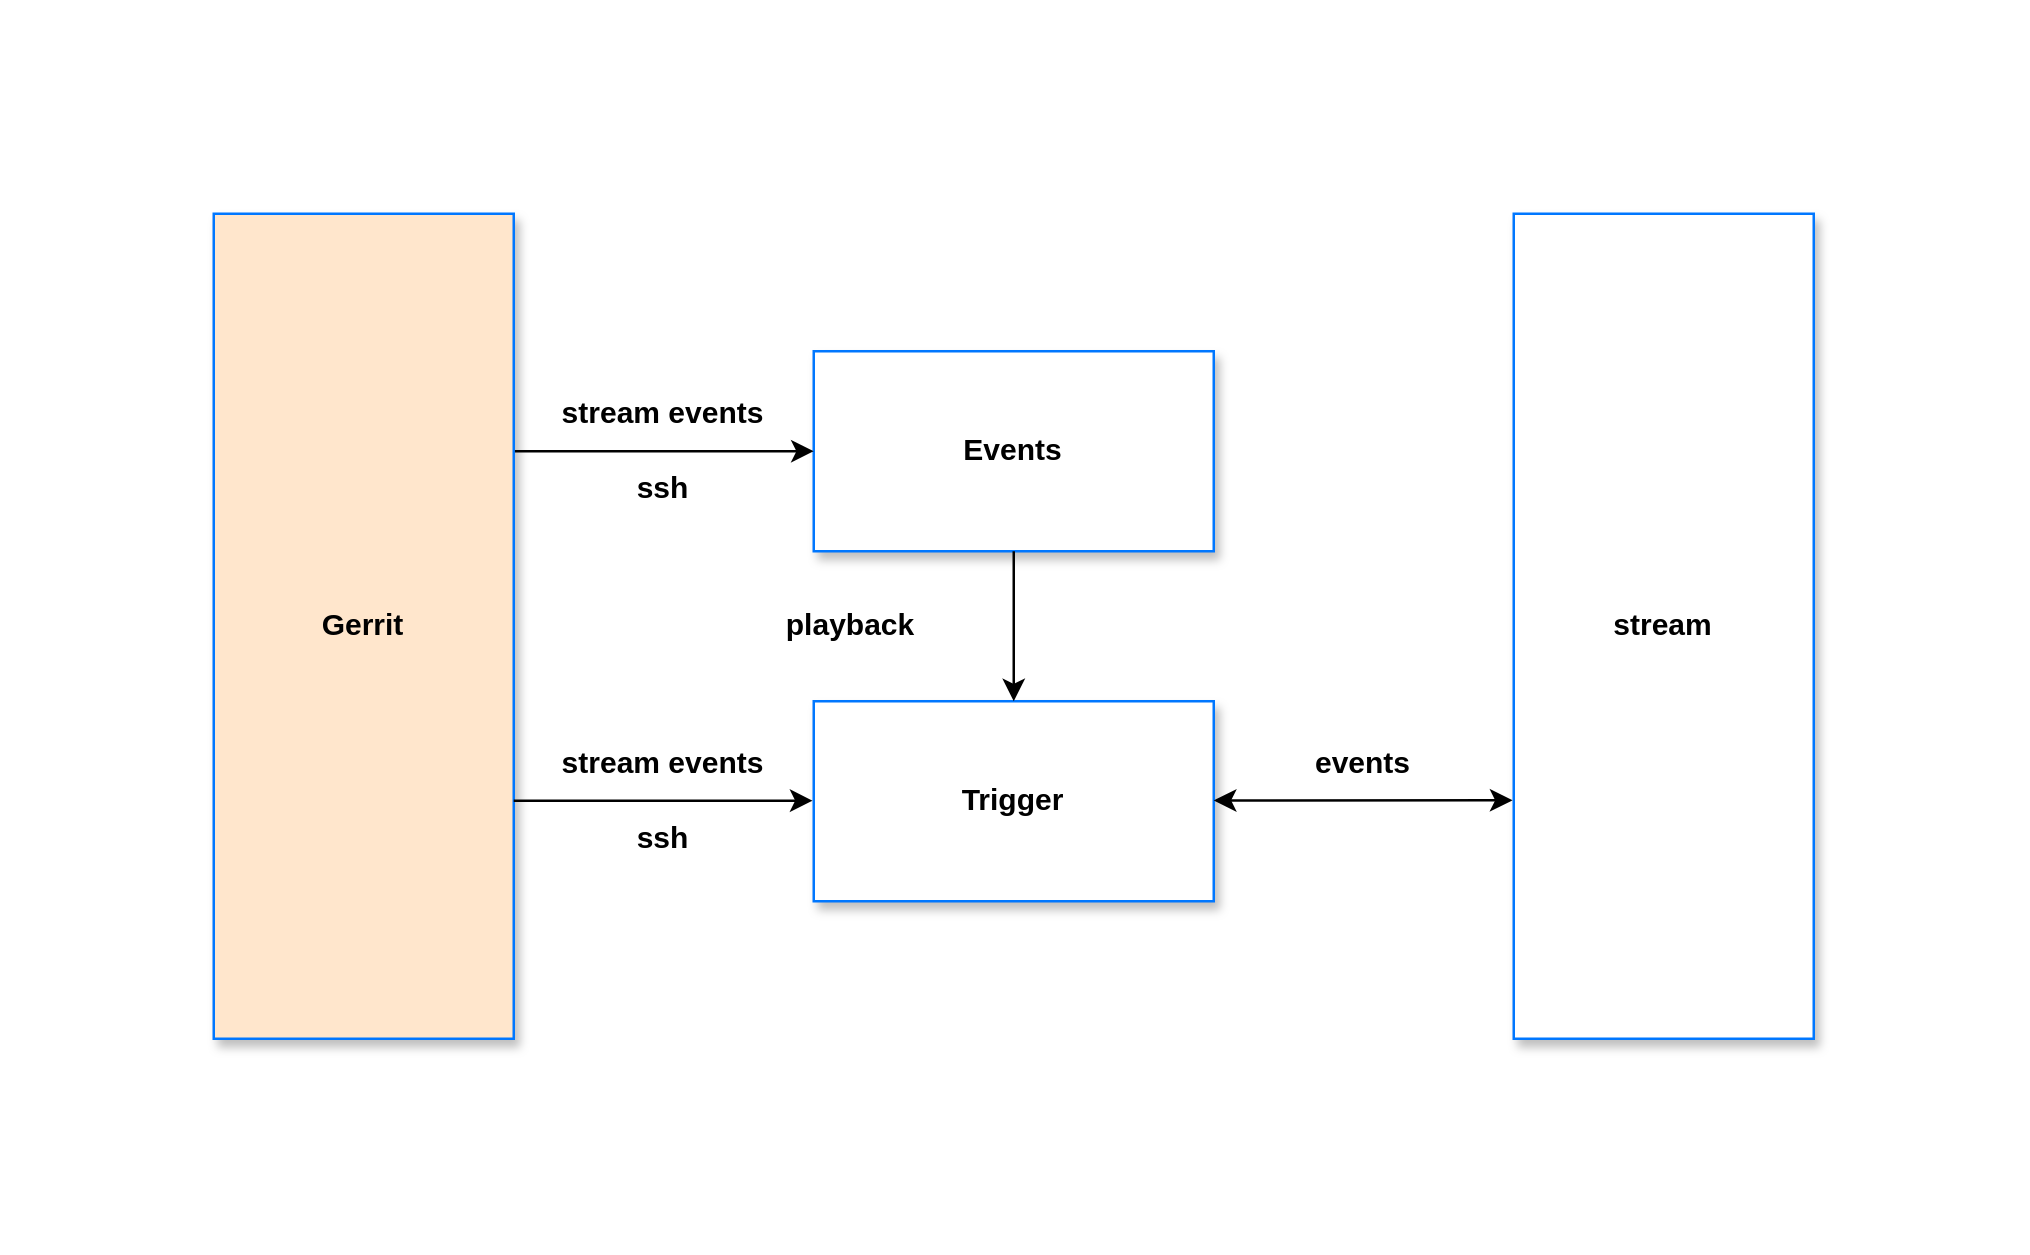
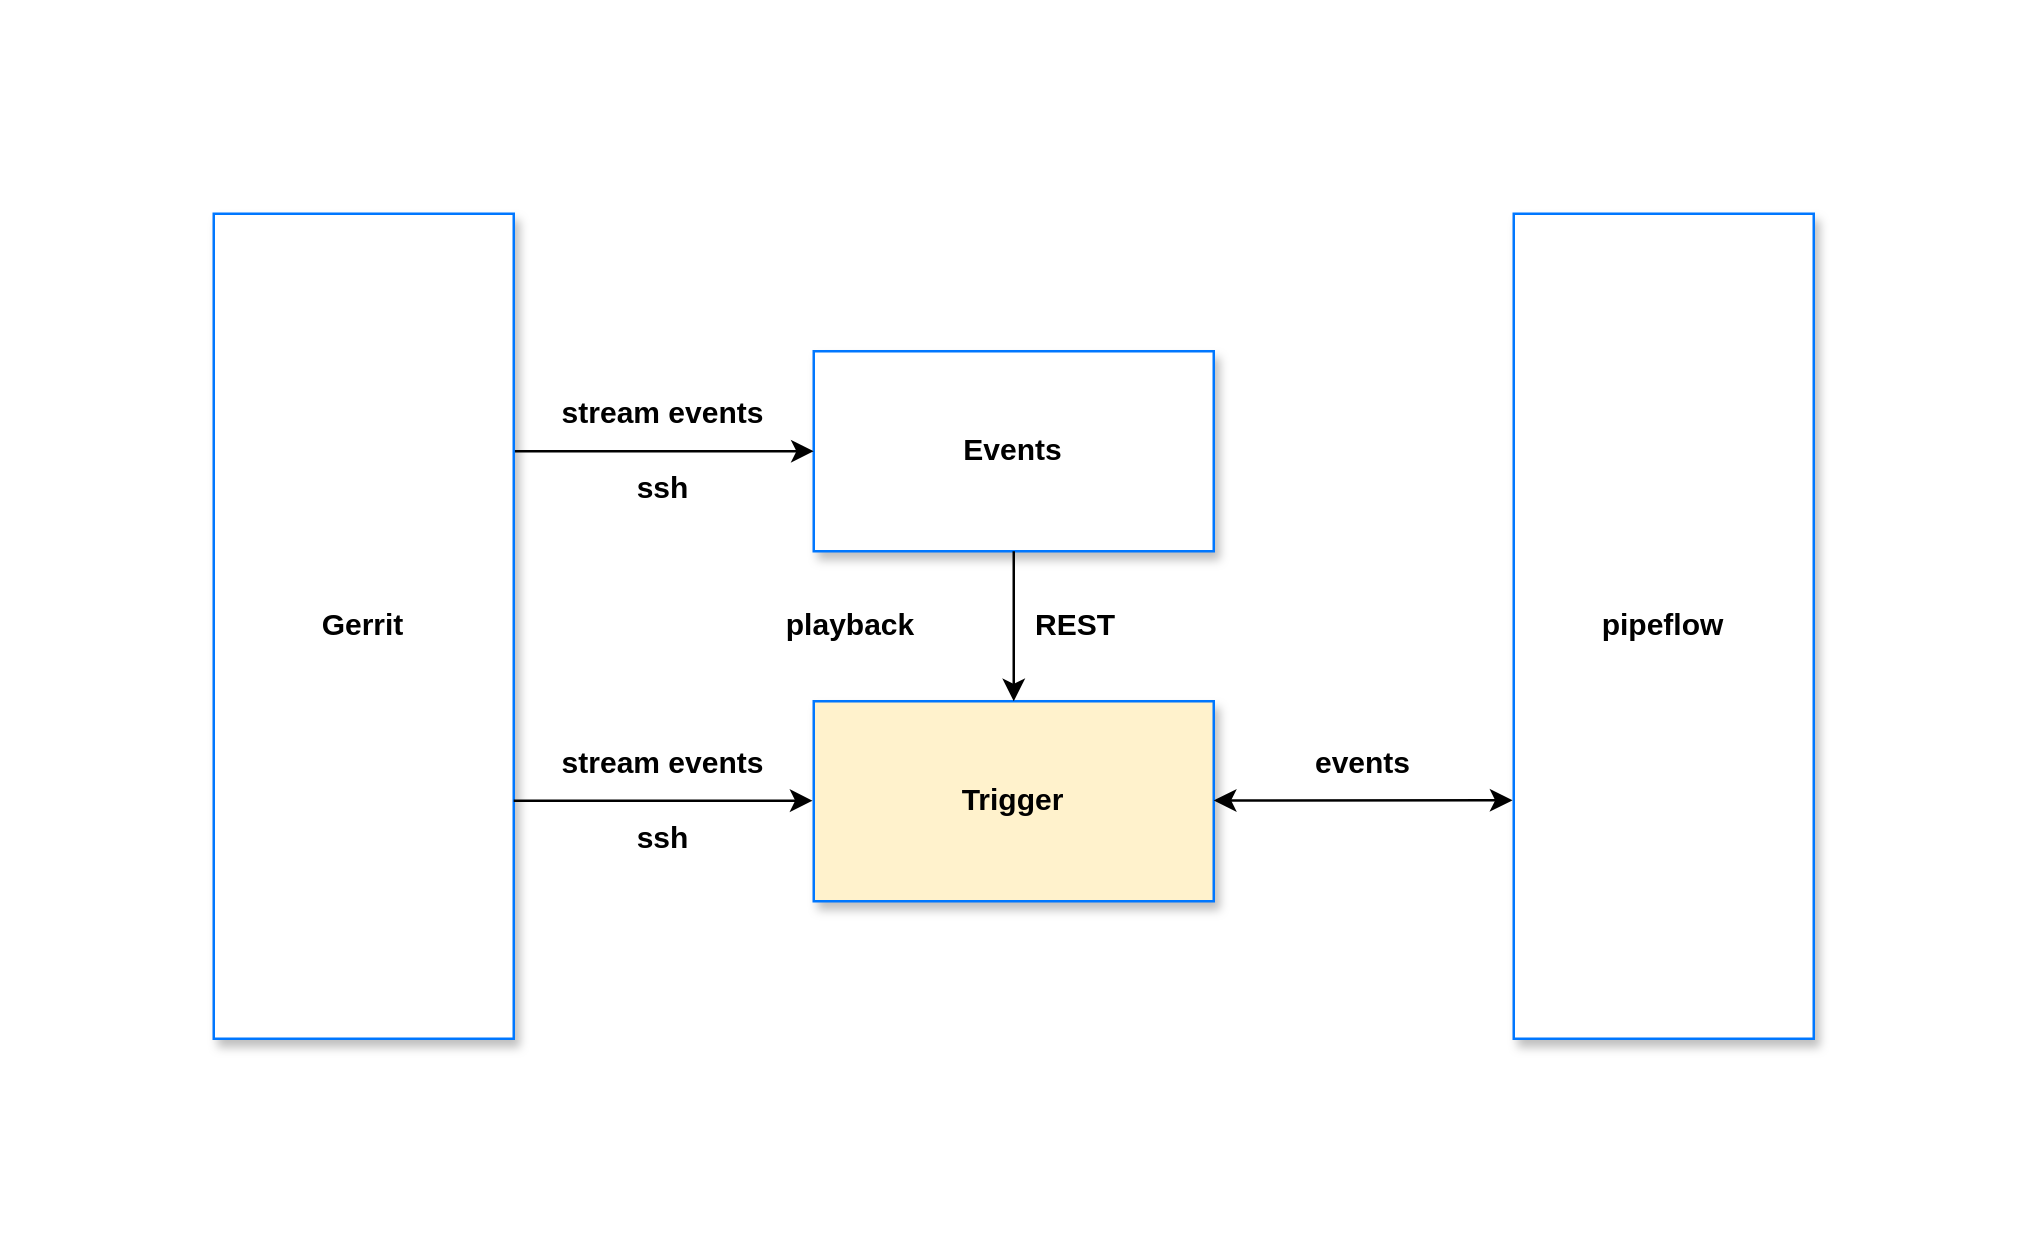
(364, 626) -> (364, 626)
none -> (1076, 626)
(1664, 626) -> (1664, 626)
(1014, 801) -> (1014, 801)
